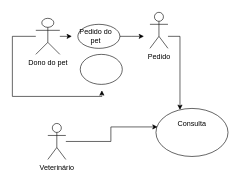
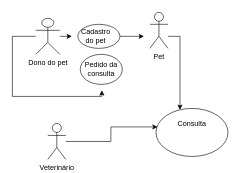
(96, 36) -> (96, 36)
(159, 57) -> (159, 57)
none -> (101, 69)
